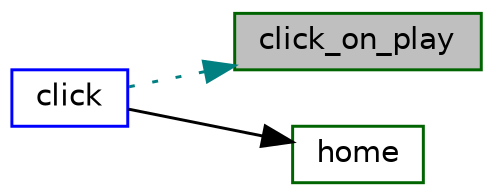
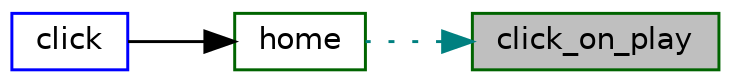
(166, 79) -> (404, 42)
